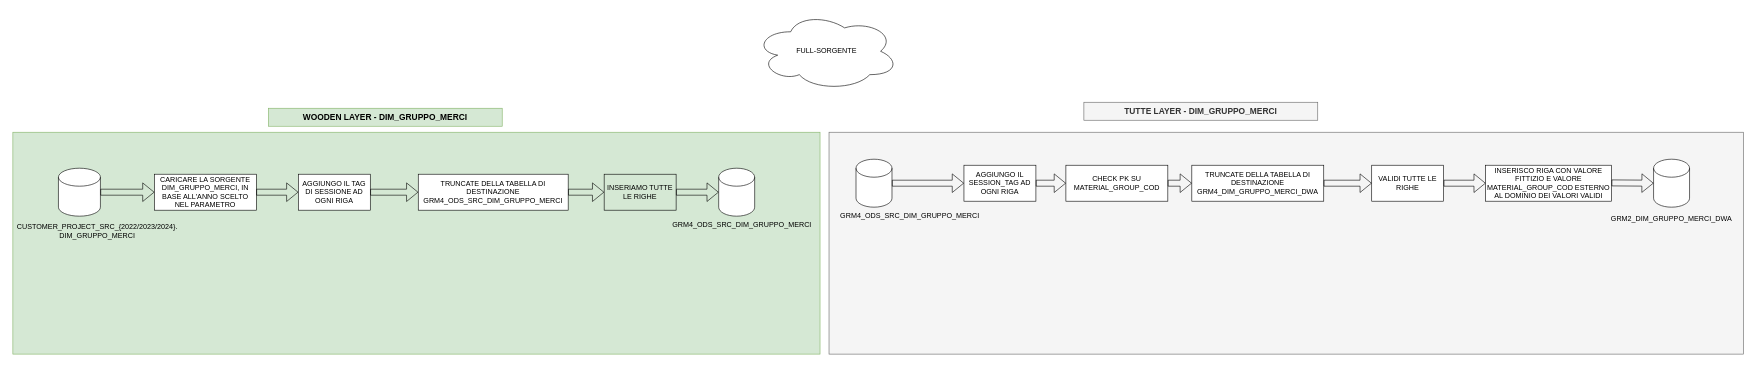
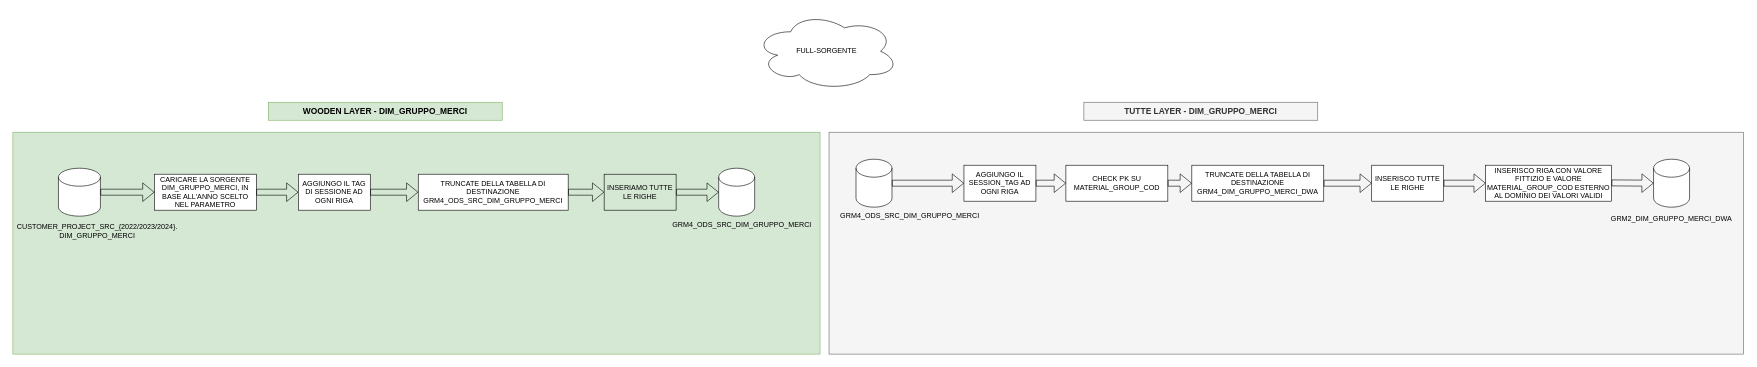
(385, 117) -> (385, 111)
(1408, 183) -> (1408, 183)
